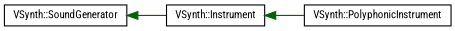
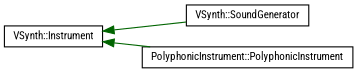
(152, 15) -> (150, 26)
(378, 15) -> (248, 57)
